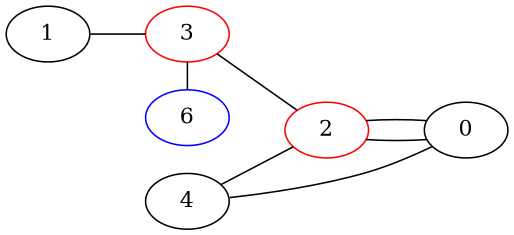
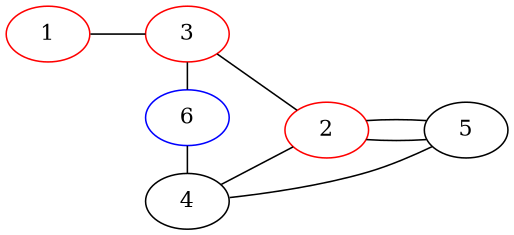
(48, 34) -> (48, 34)
(466, 130) -> (466, 130)
none -> (187, 160)
